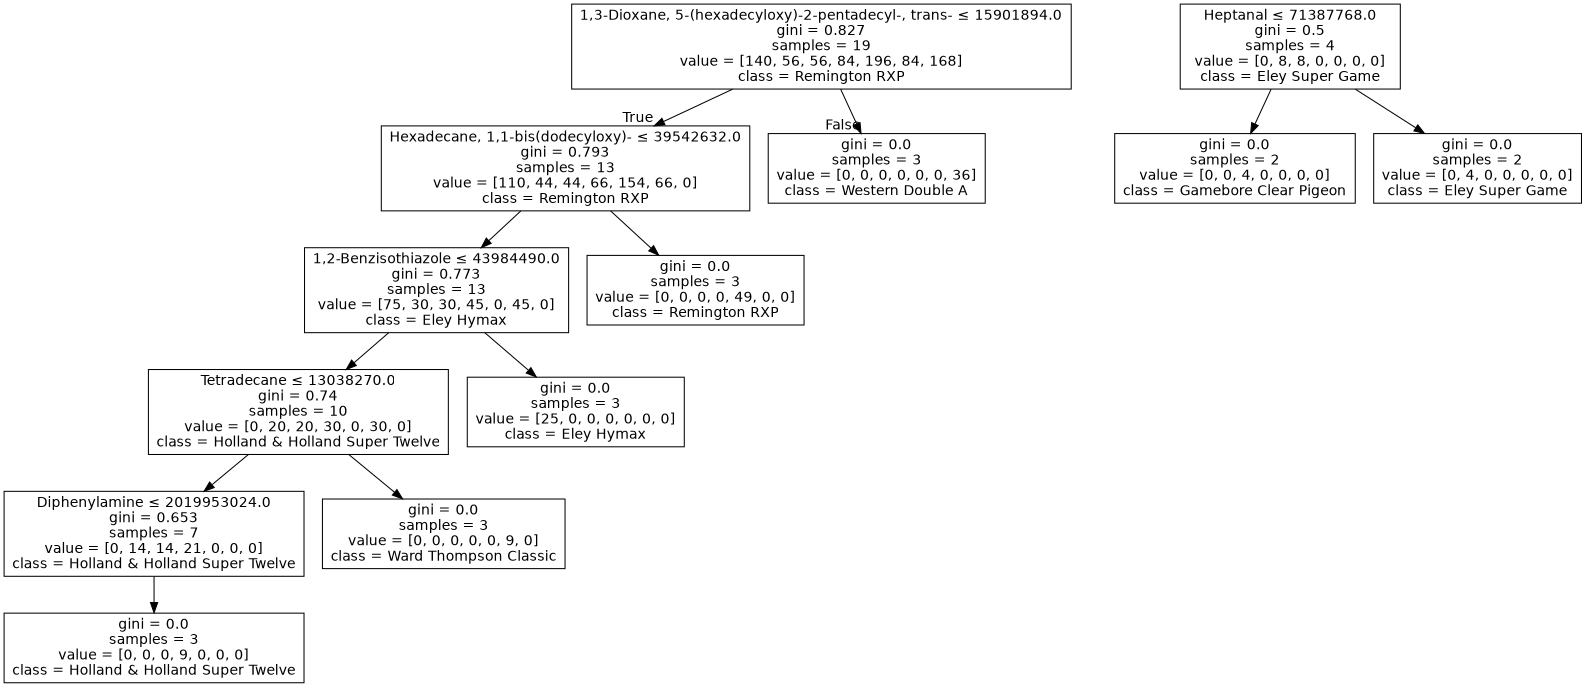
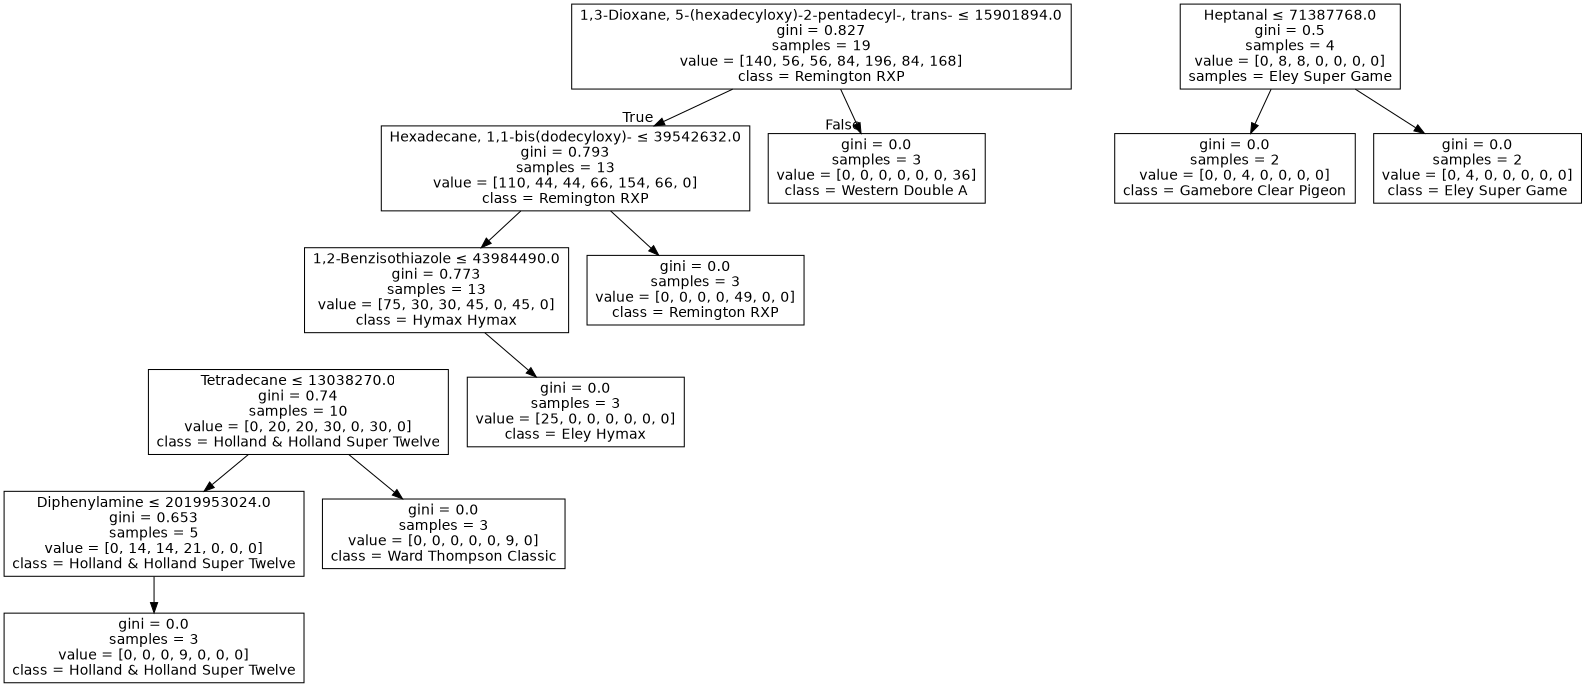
(1290, 77) -> (1290, 77)
(437, 320) -> (437, 320)
(371, 348) -> none
(154, 533) -> (154, 533)
